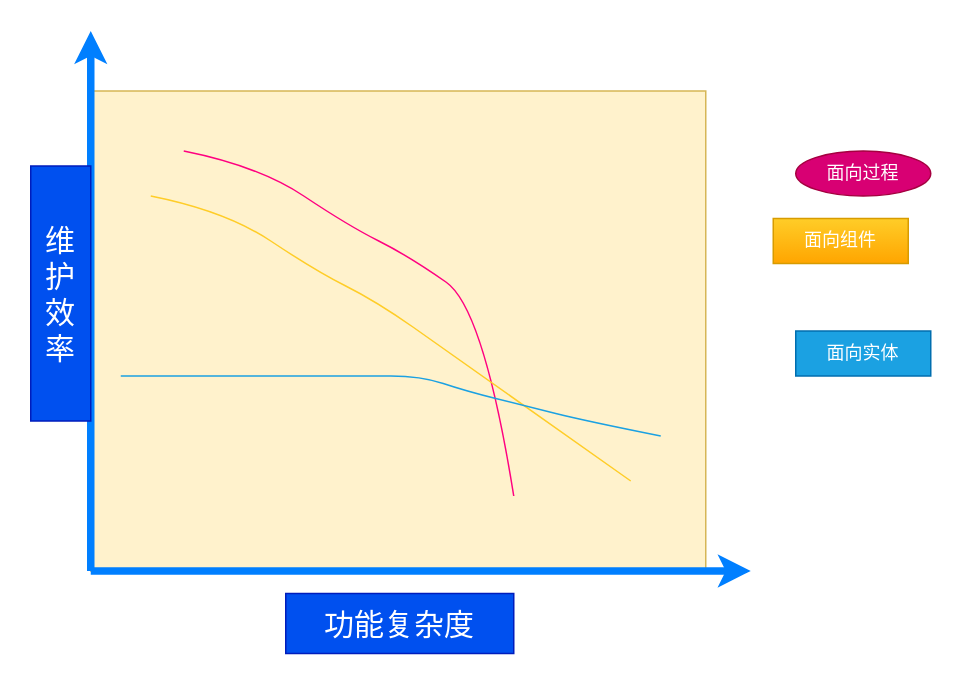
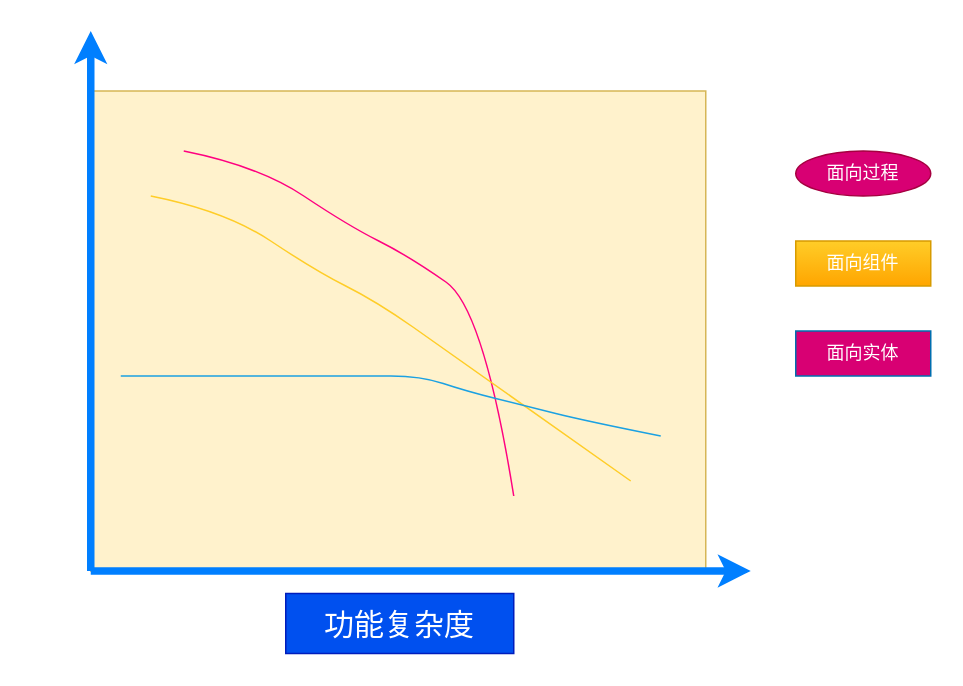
(841, 241) -> (863, 263)
(61, 293) -> none
(863, 353) -> (863, 353)
